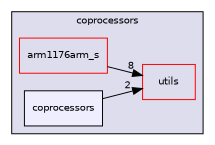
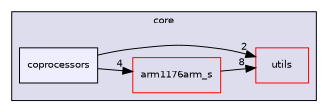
(107, 21) -> (164, 21)
none -> (110, 70)
